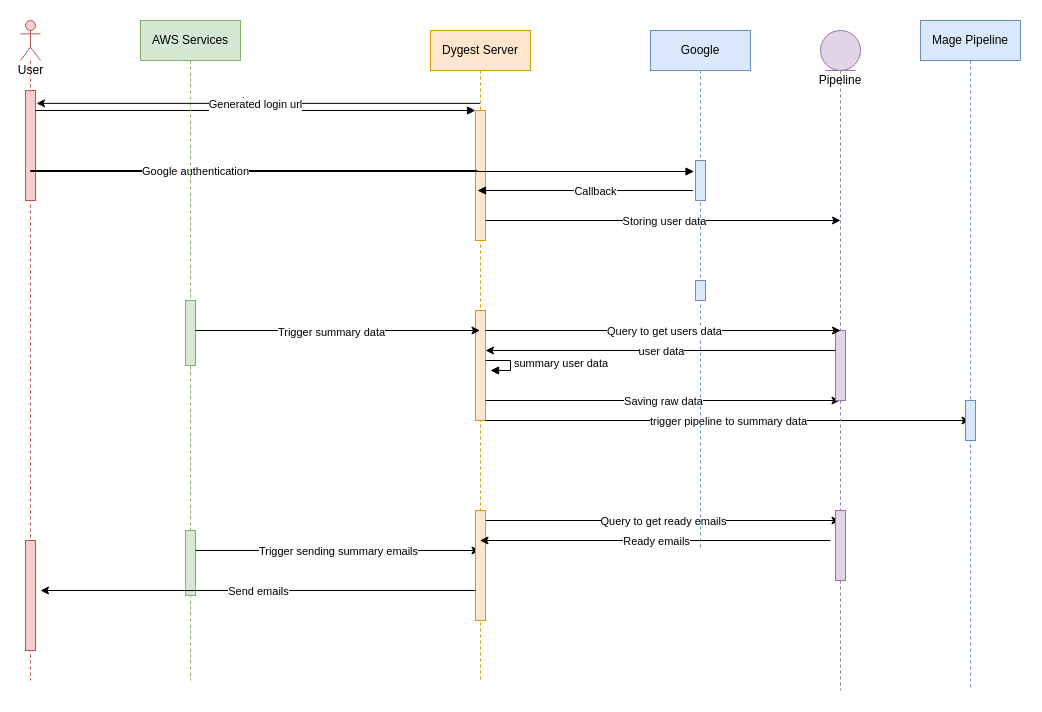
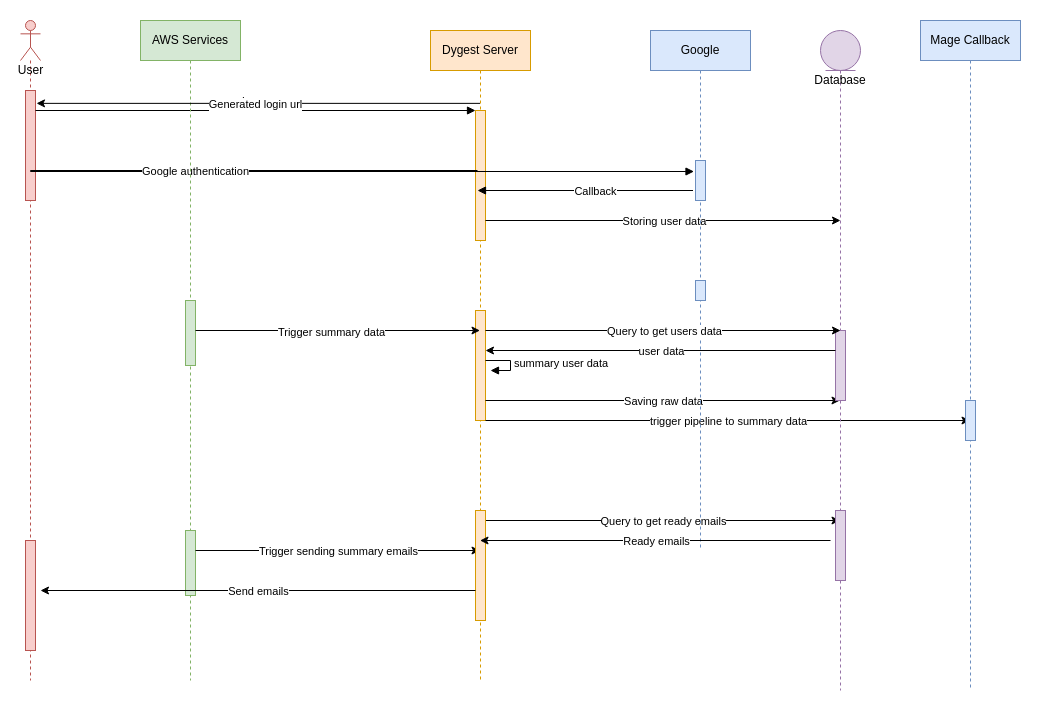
(971, 41) -> (971, 41)
(841, 88) -> (841, 88)
